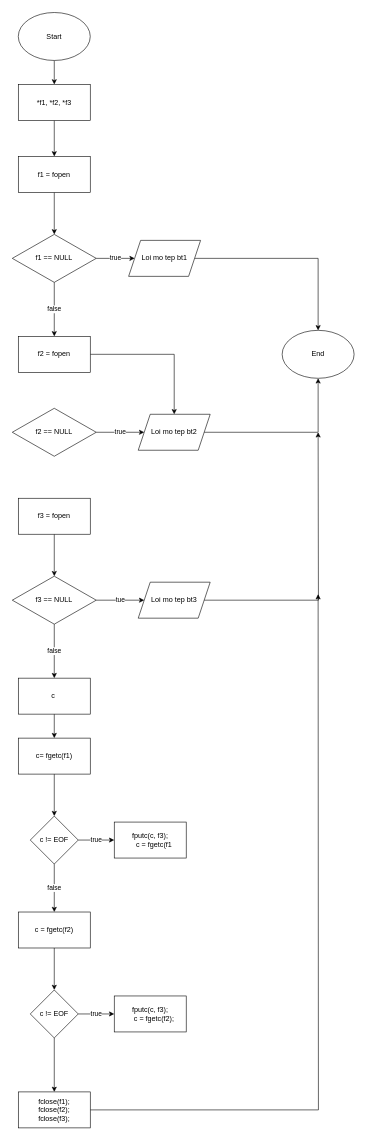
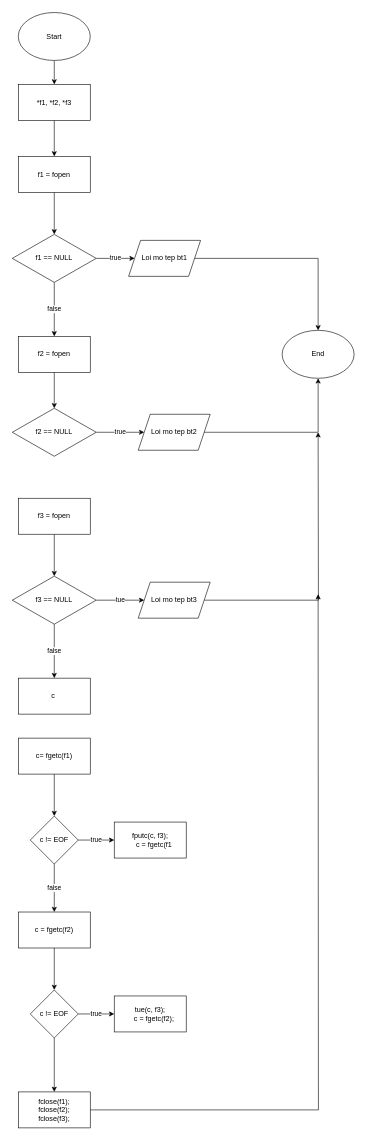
(173, 354) -> (54, 402)
(54, 732) -> none
(150, 1014) -> (150, 1014)
